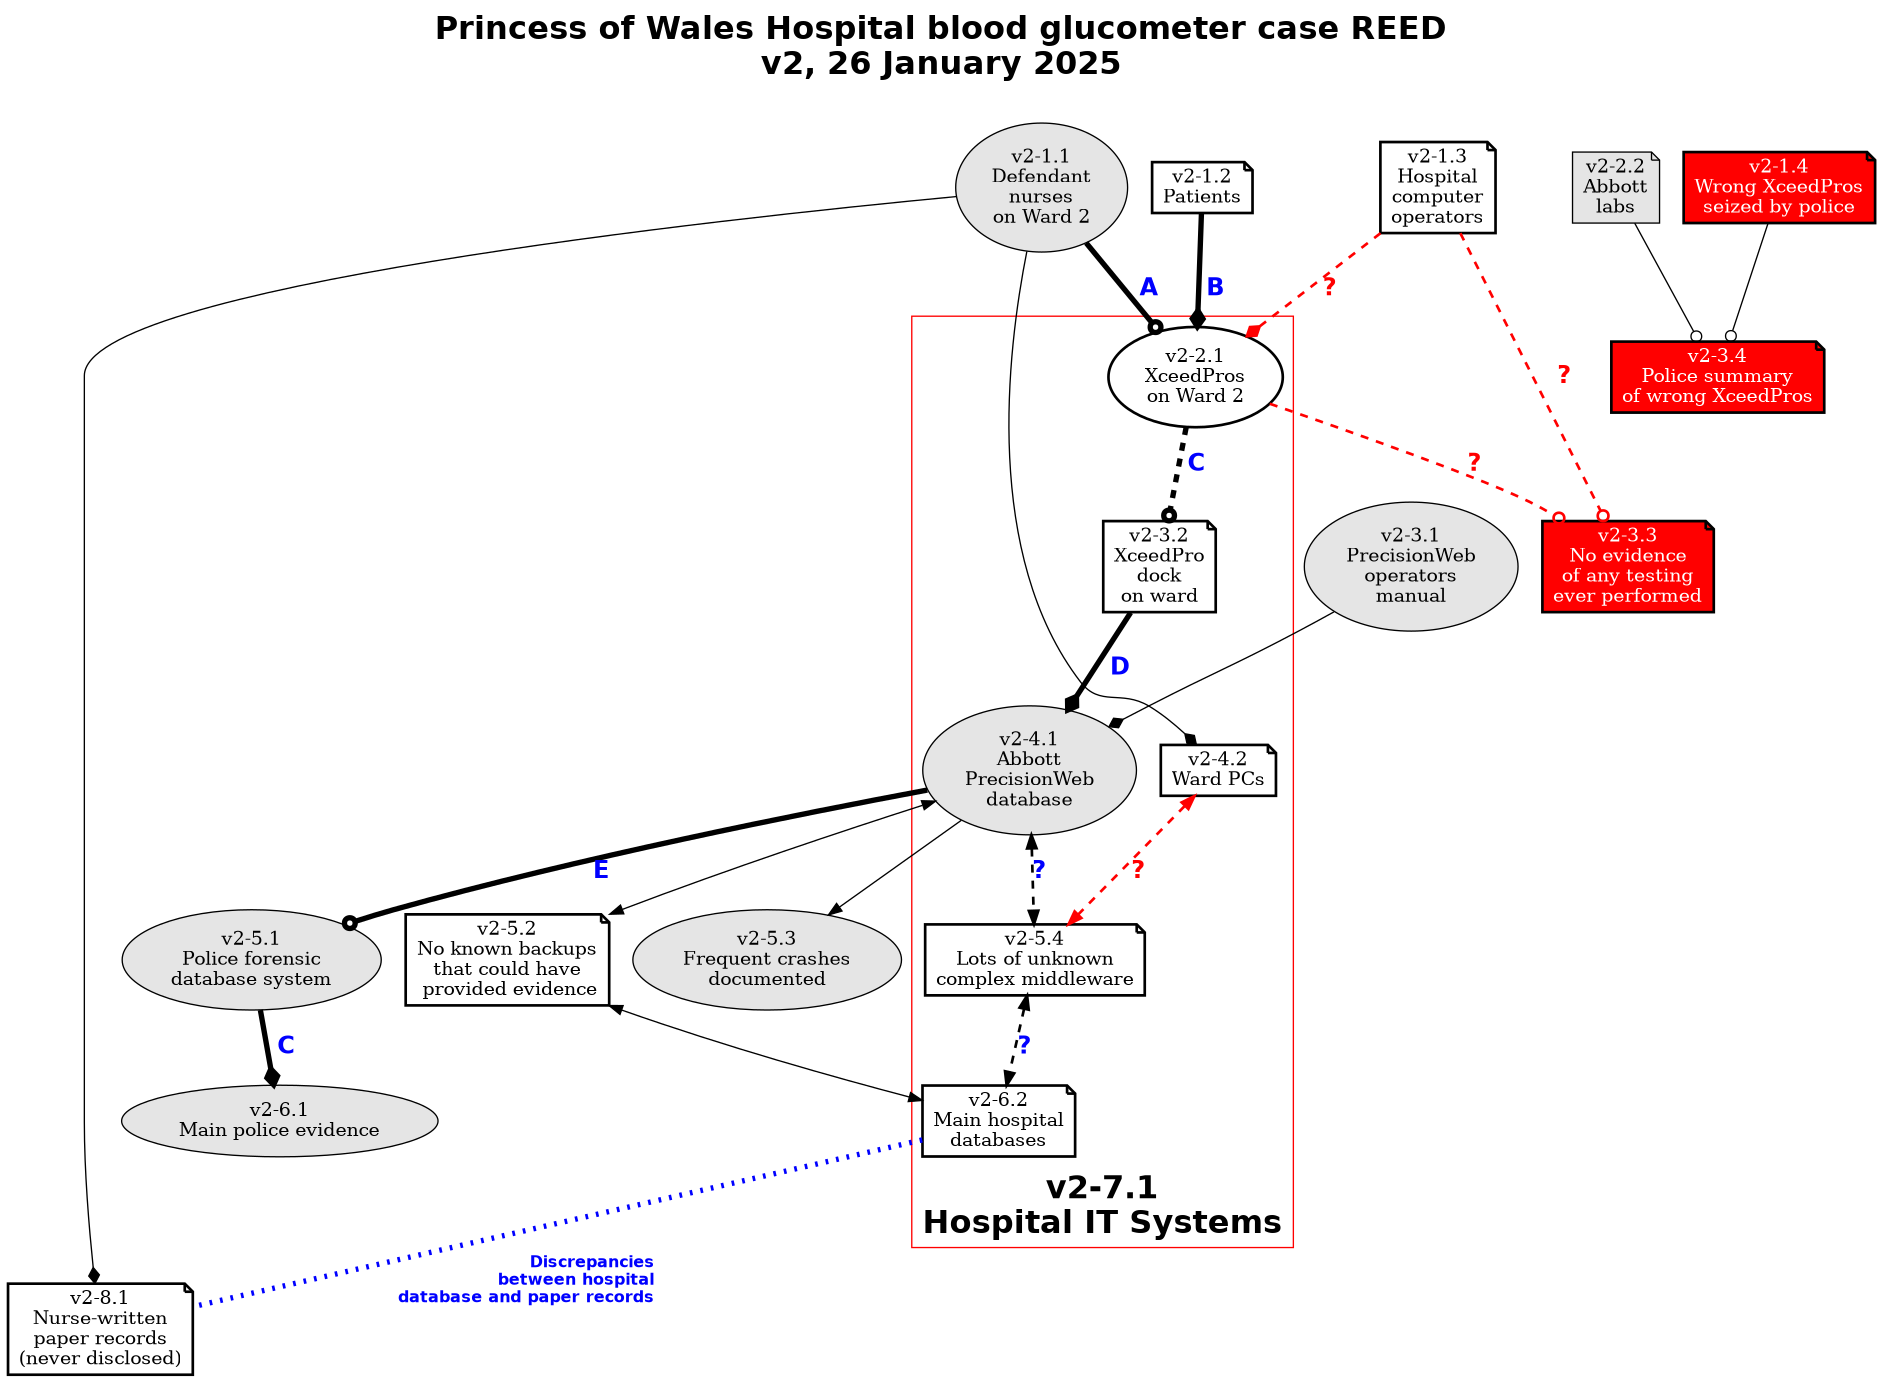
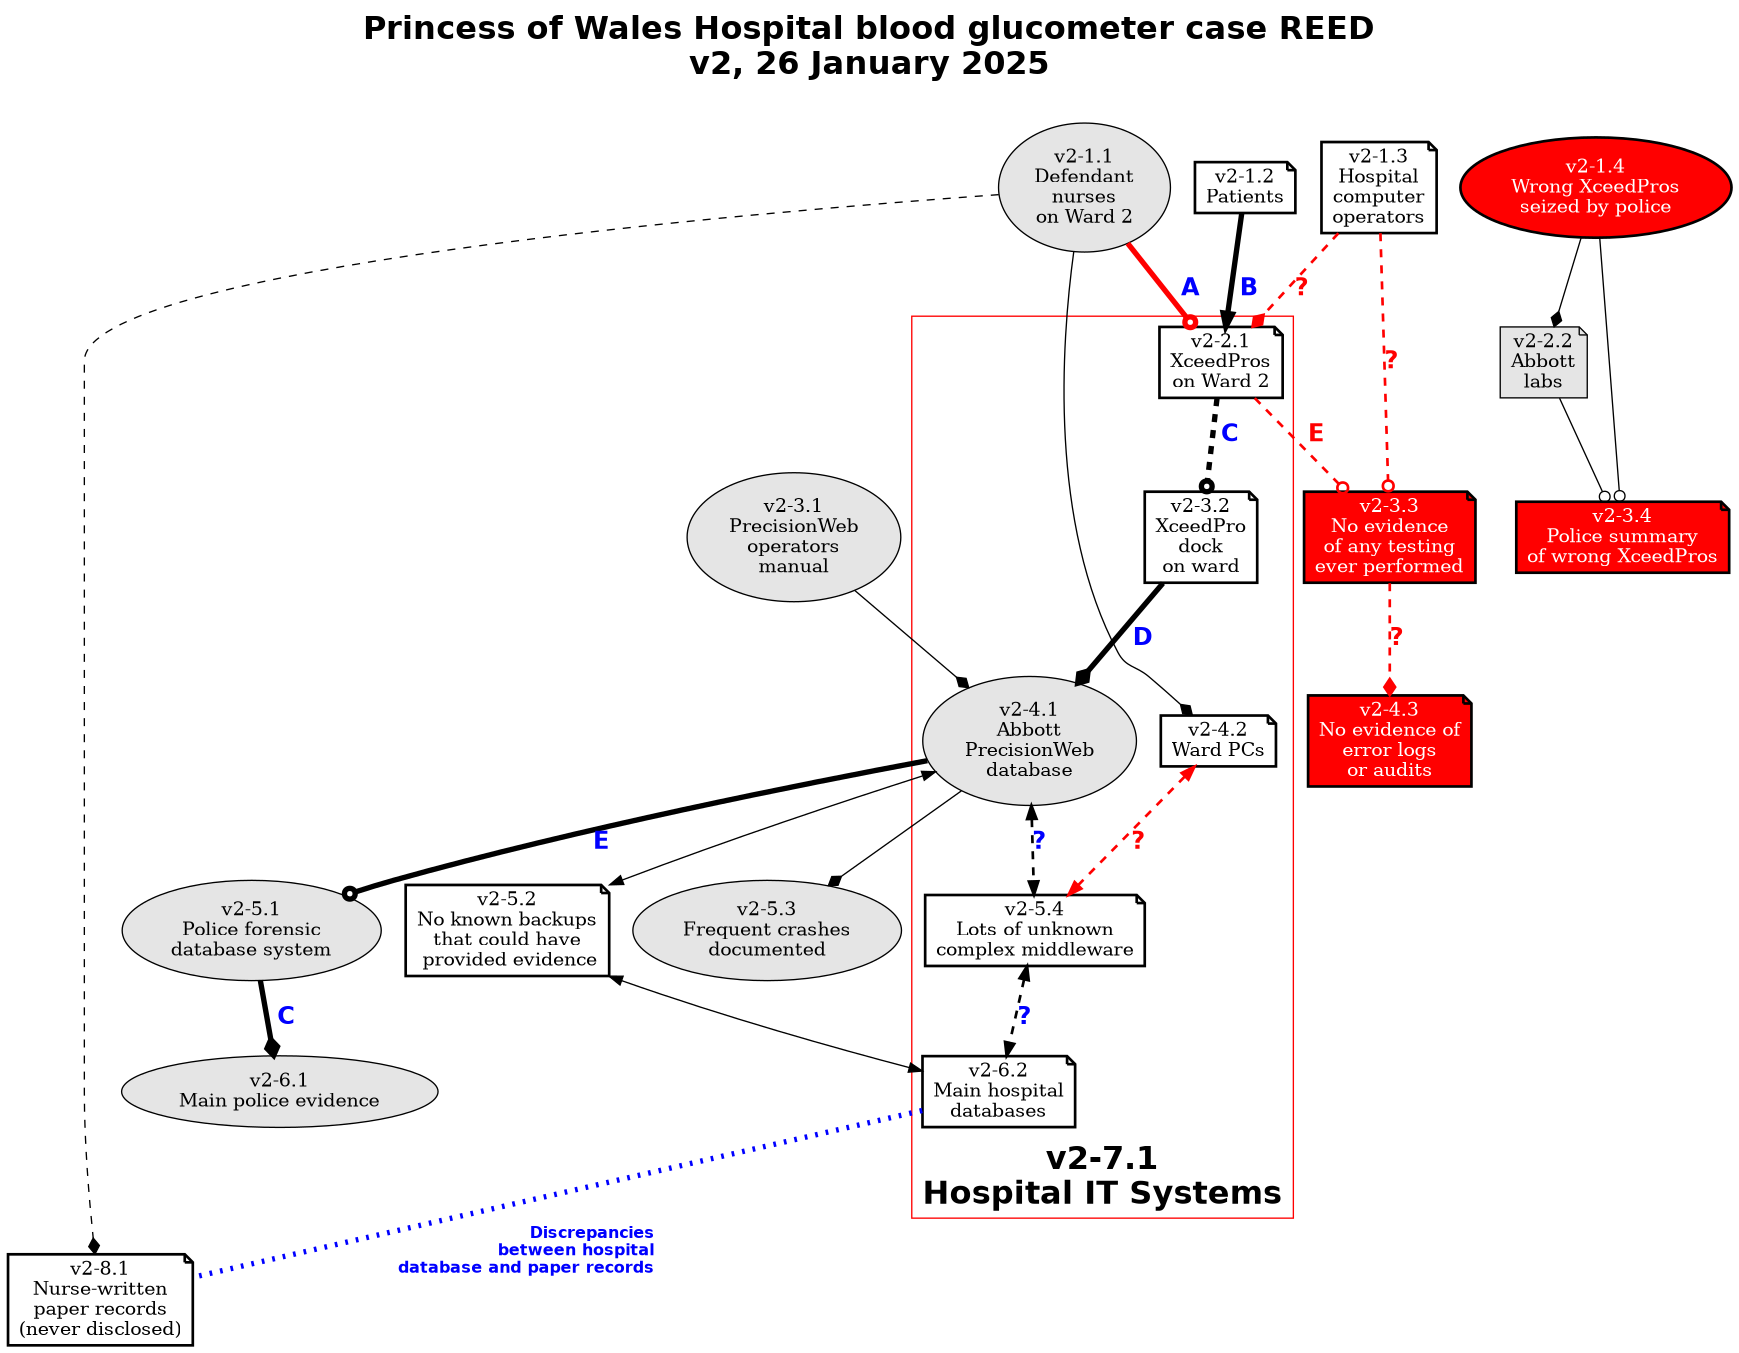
(1779, 188) -> (1596, 188)
(1200, 262) -> (1235, 263)
none -> (1570, 274)
(1119, 283) -> (1157, 281)
(88, 372) -> (106, 337)
(1196, 377) -> (1221, 362)
(1475, 465) -> (1313, 435)
none -> (1390, 741)
(900, 864) -> (902, 833)
